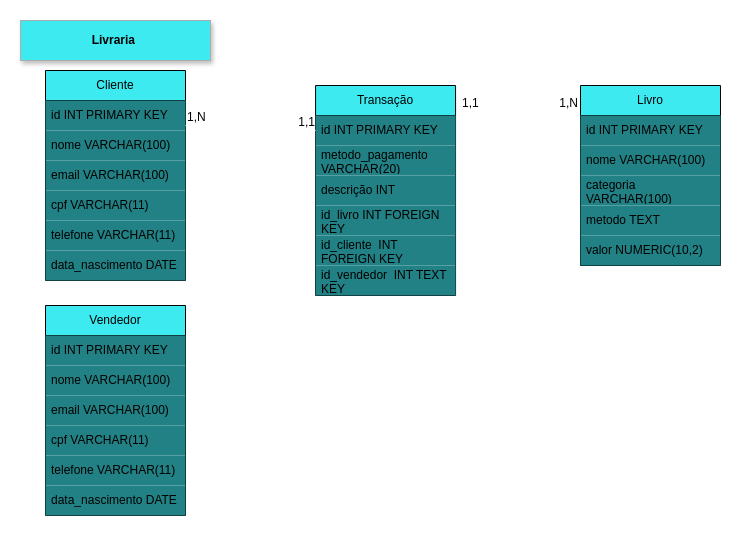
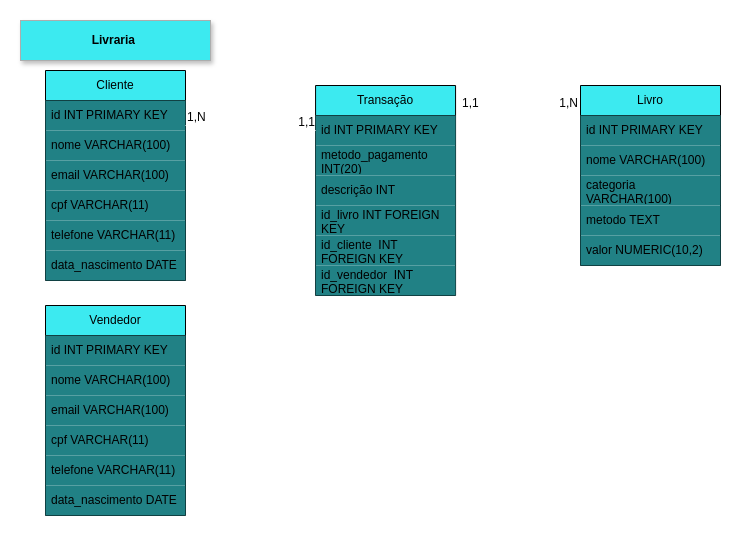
(387, 161) -> (387, 161)
(387, 281) -> (387, 281)
